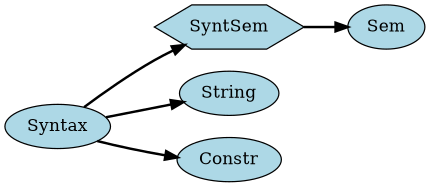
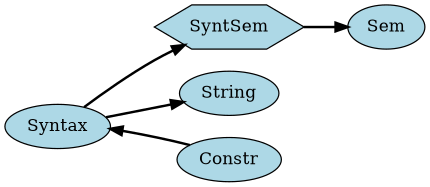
(131, 149) -> (156, 137)
